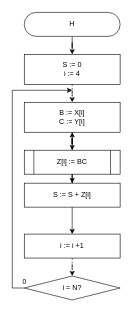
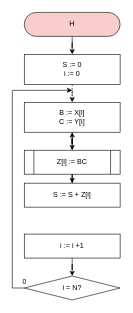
(72, 24) -> (72, 24)
(72, 69) -> (72, 69)
(72, 228) -> none
(72, 269) -> (72, 269)
